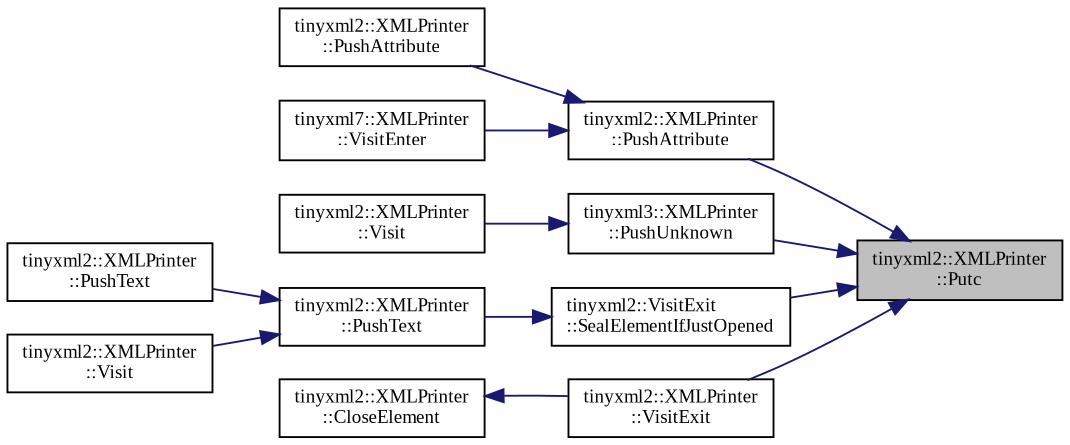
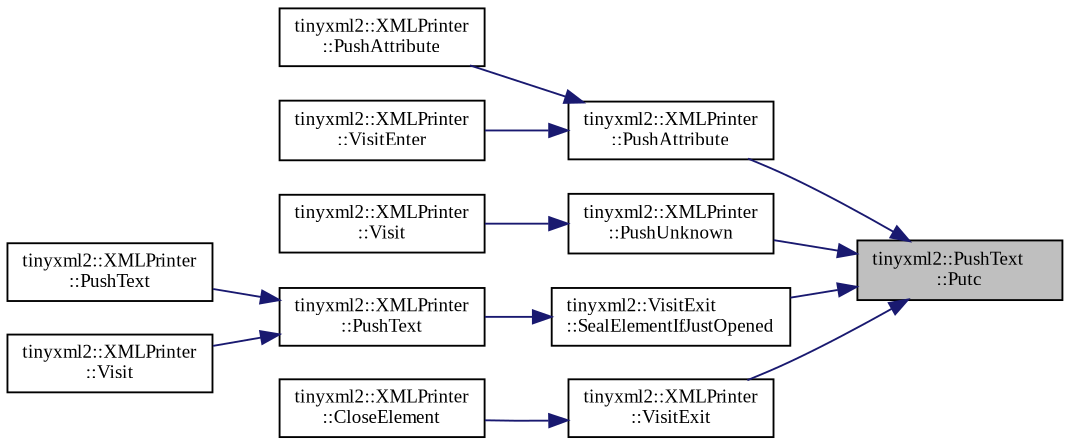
(382, 130) -> (382, 130)
(671, 224) -> (671, 224)
(960, 270) -> (960, 270)
(536, 396) -> (517, 421)
